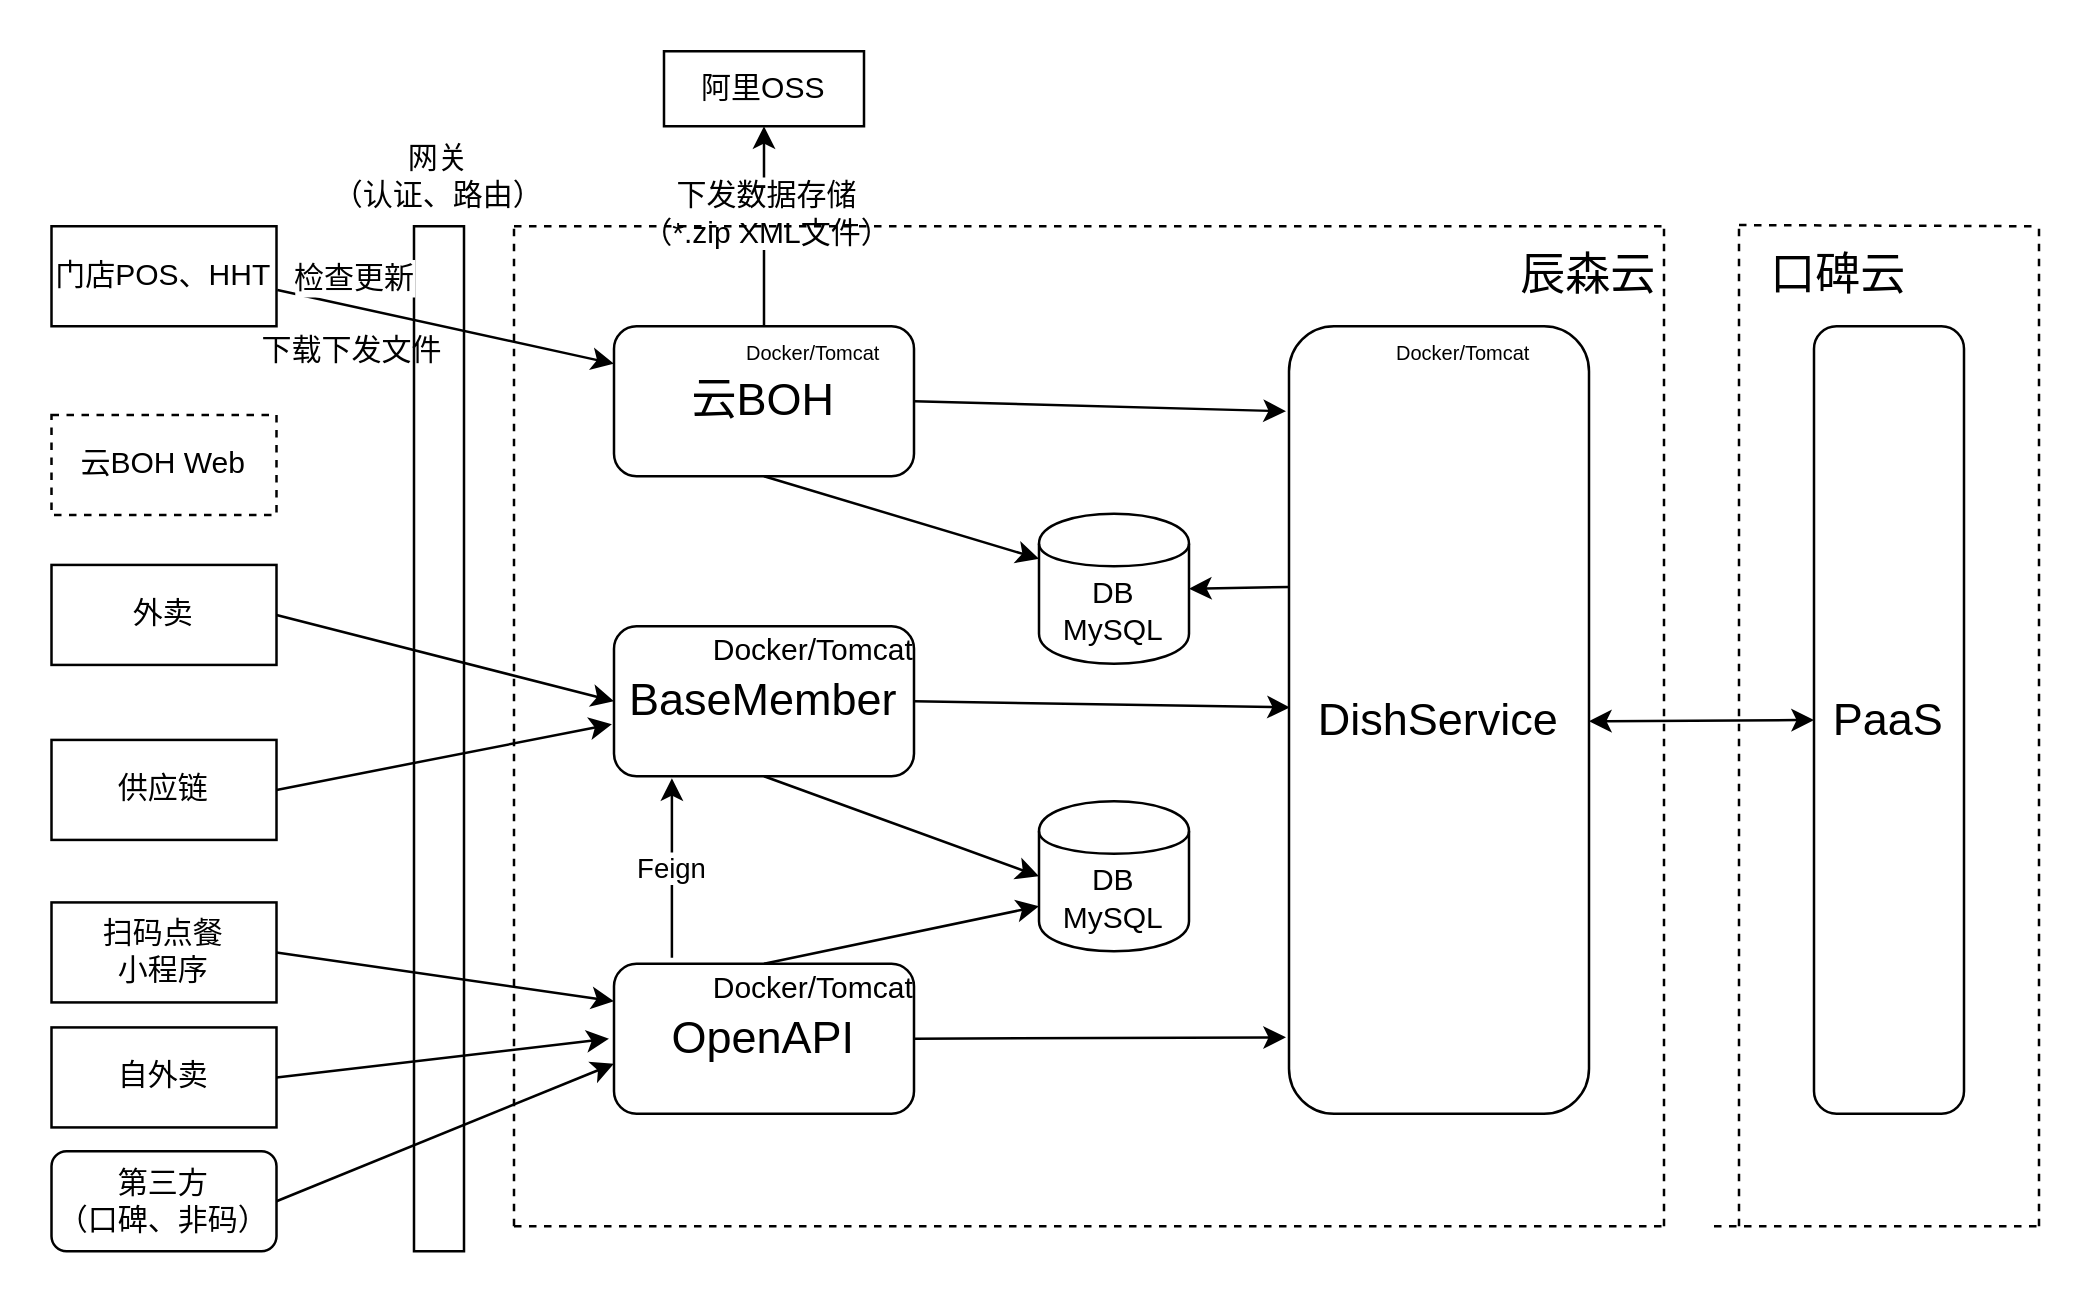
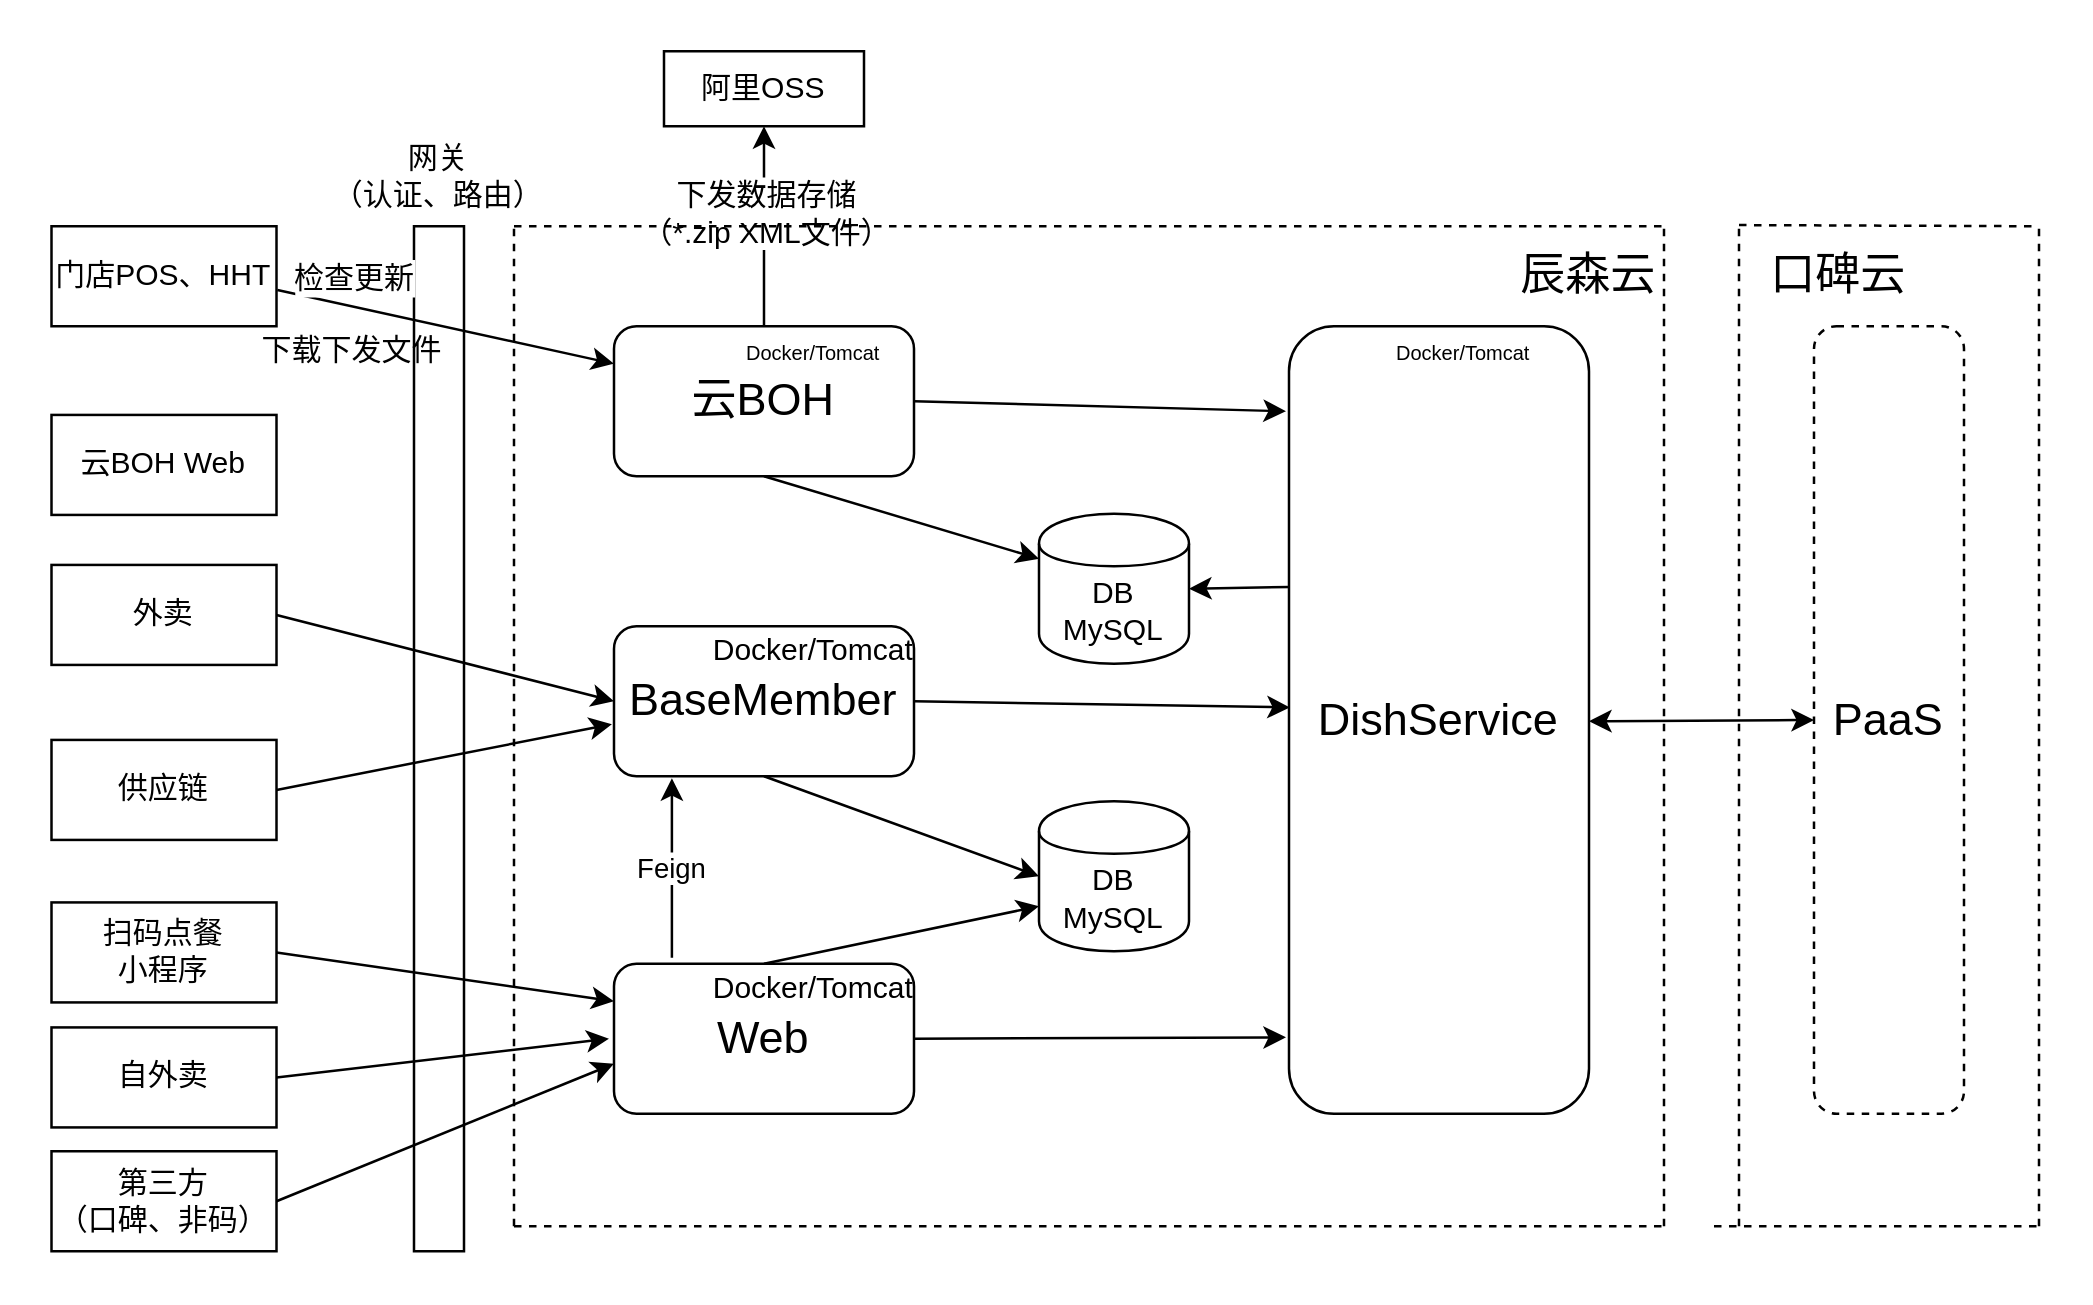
(164, 465) -> (164, 465)
(1889, 720) -> (1889, 720)
(764, 1039) -> (764, 1039)
(164, 1201) -> (164, 1201)
